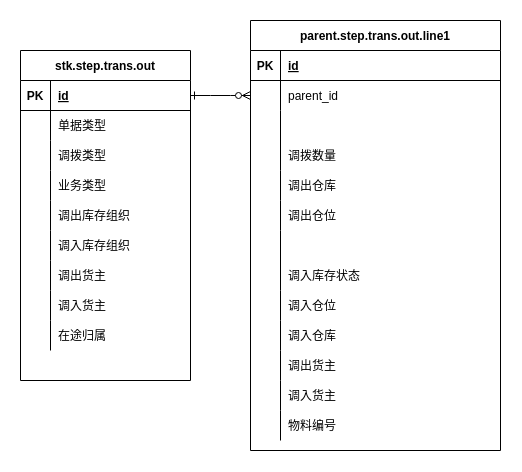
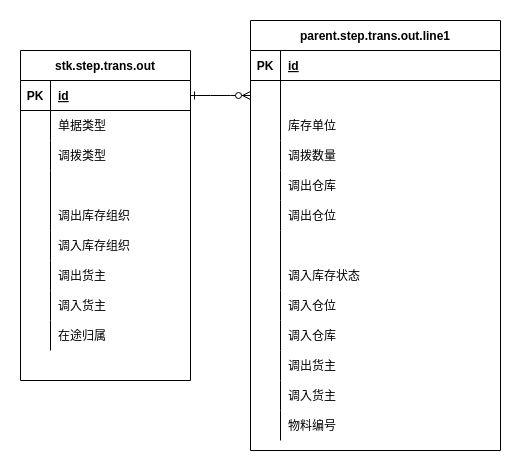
(391, 96) -> none
none -> (391, 126)
(121, 186) -> none
